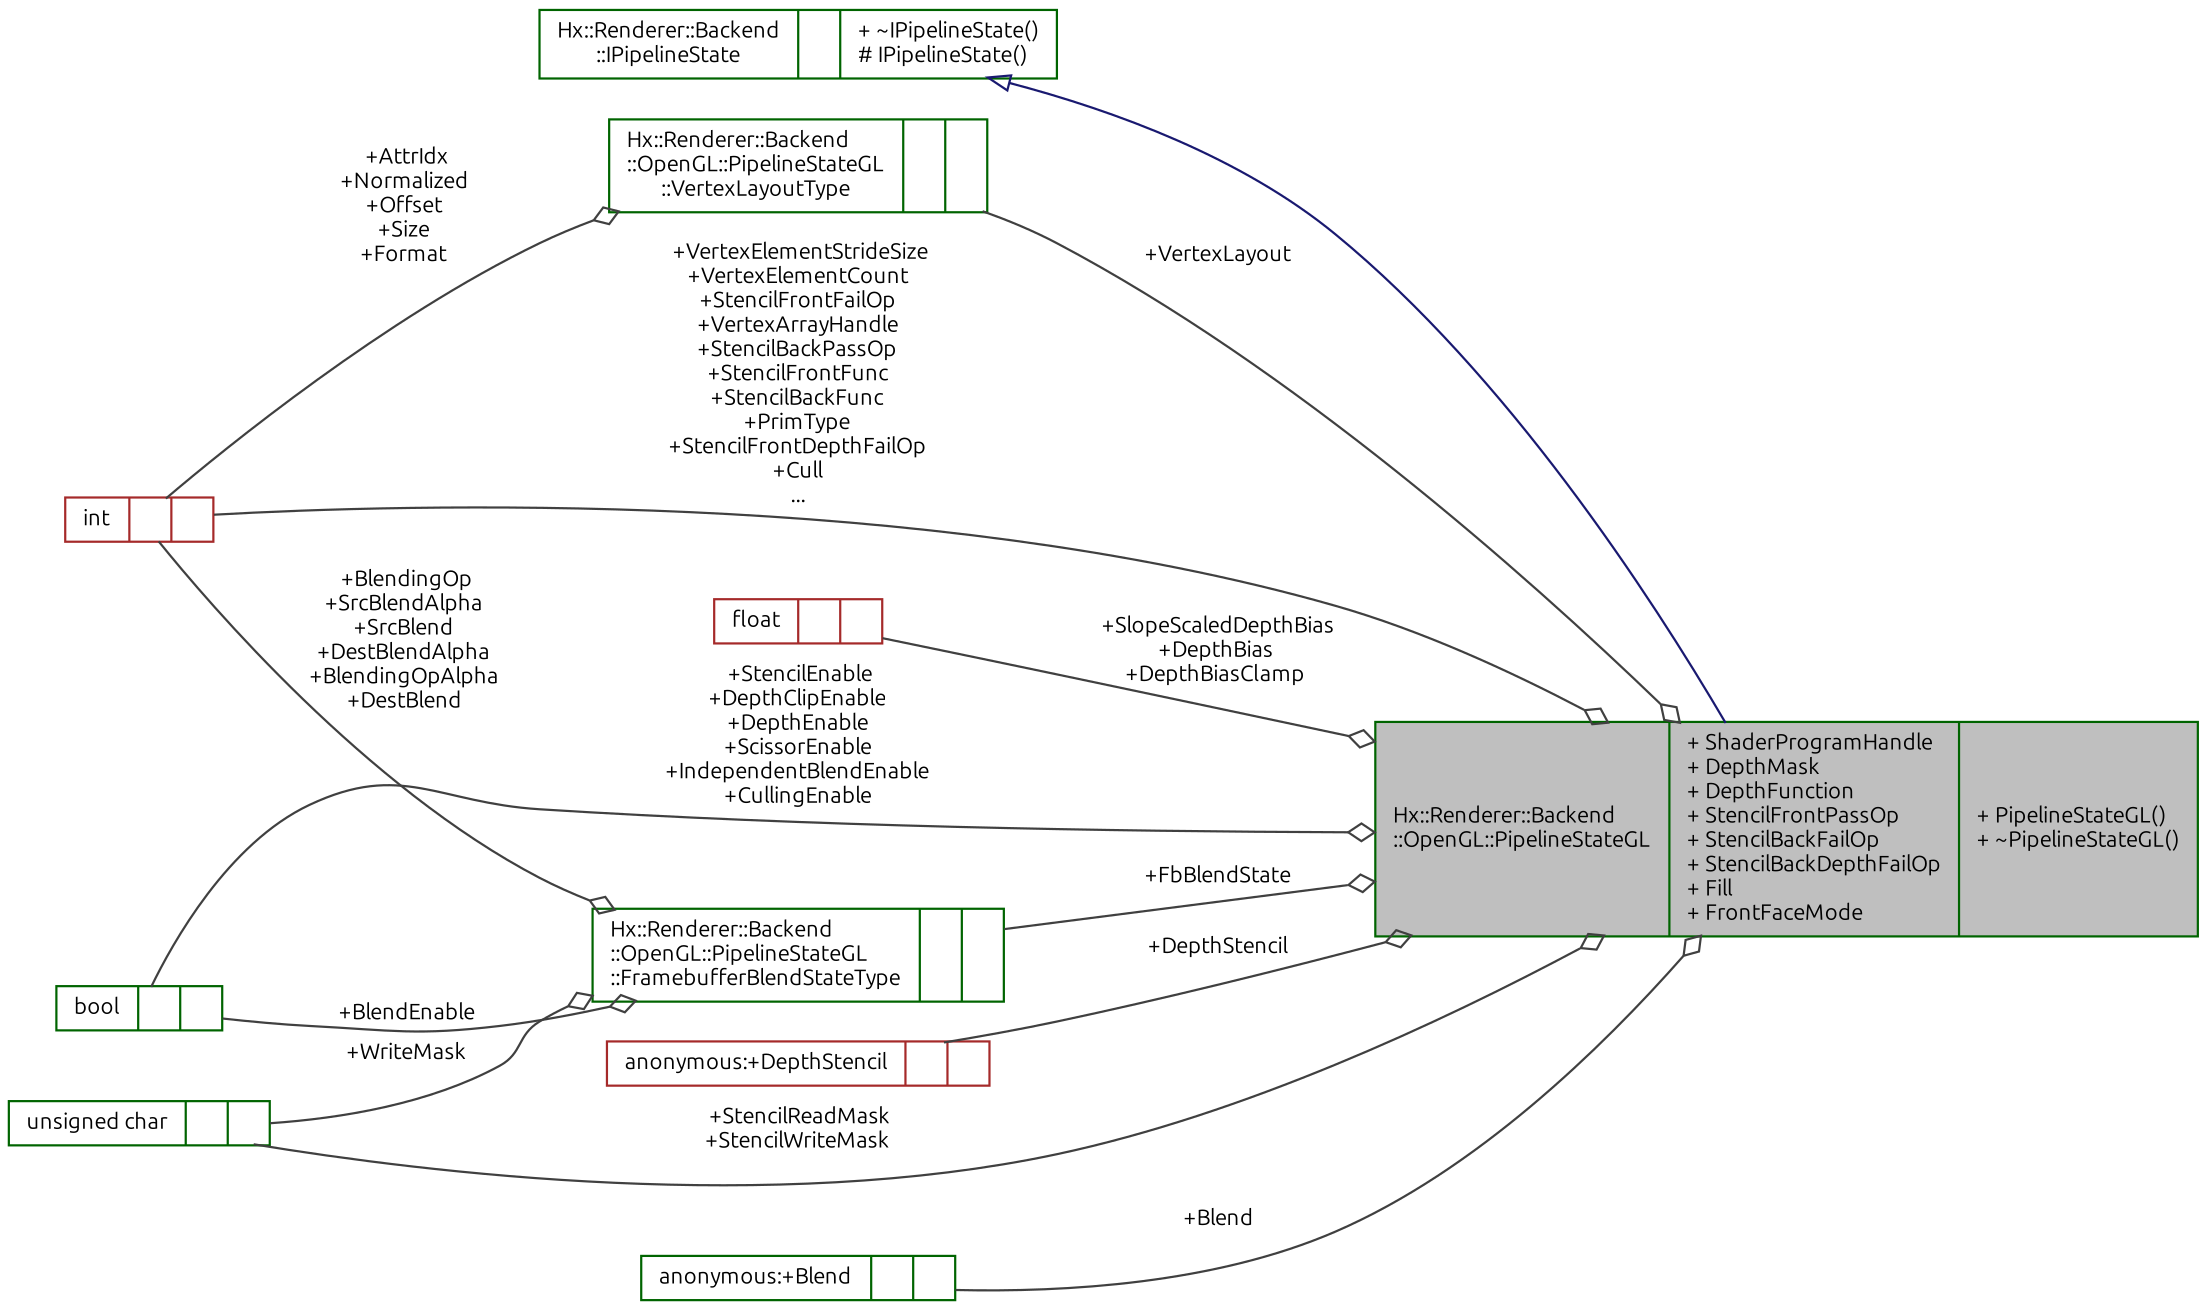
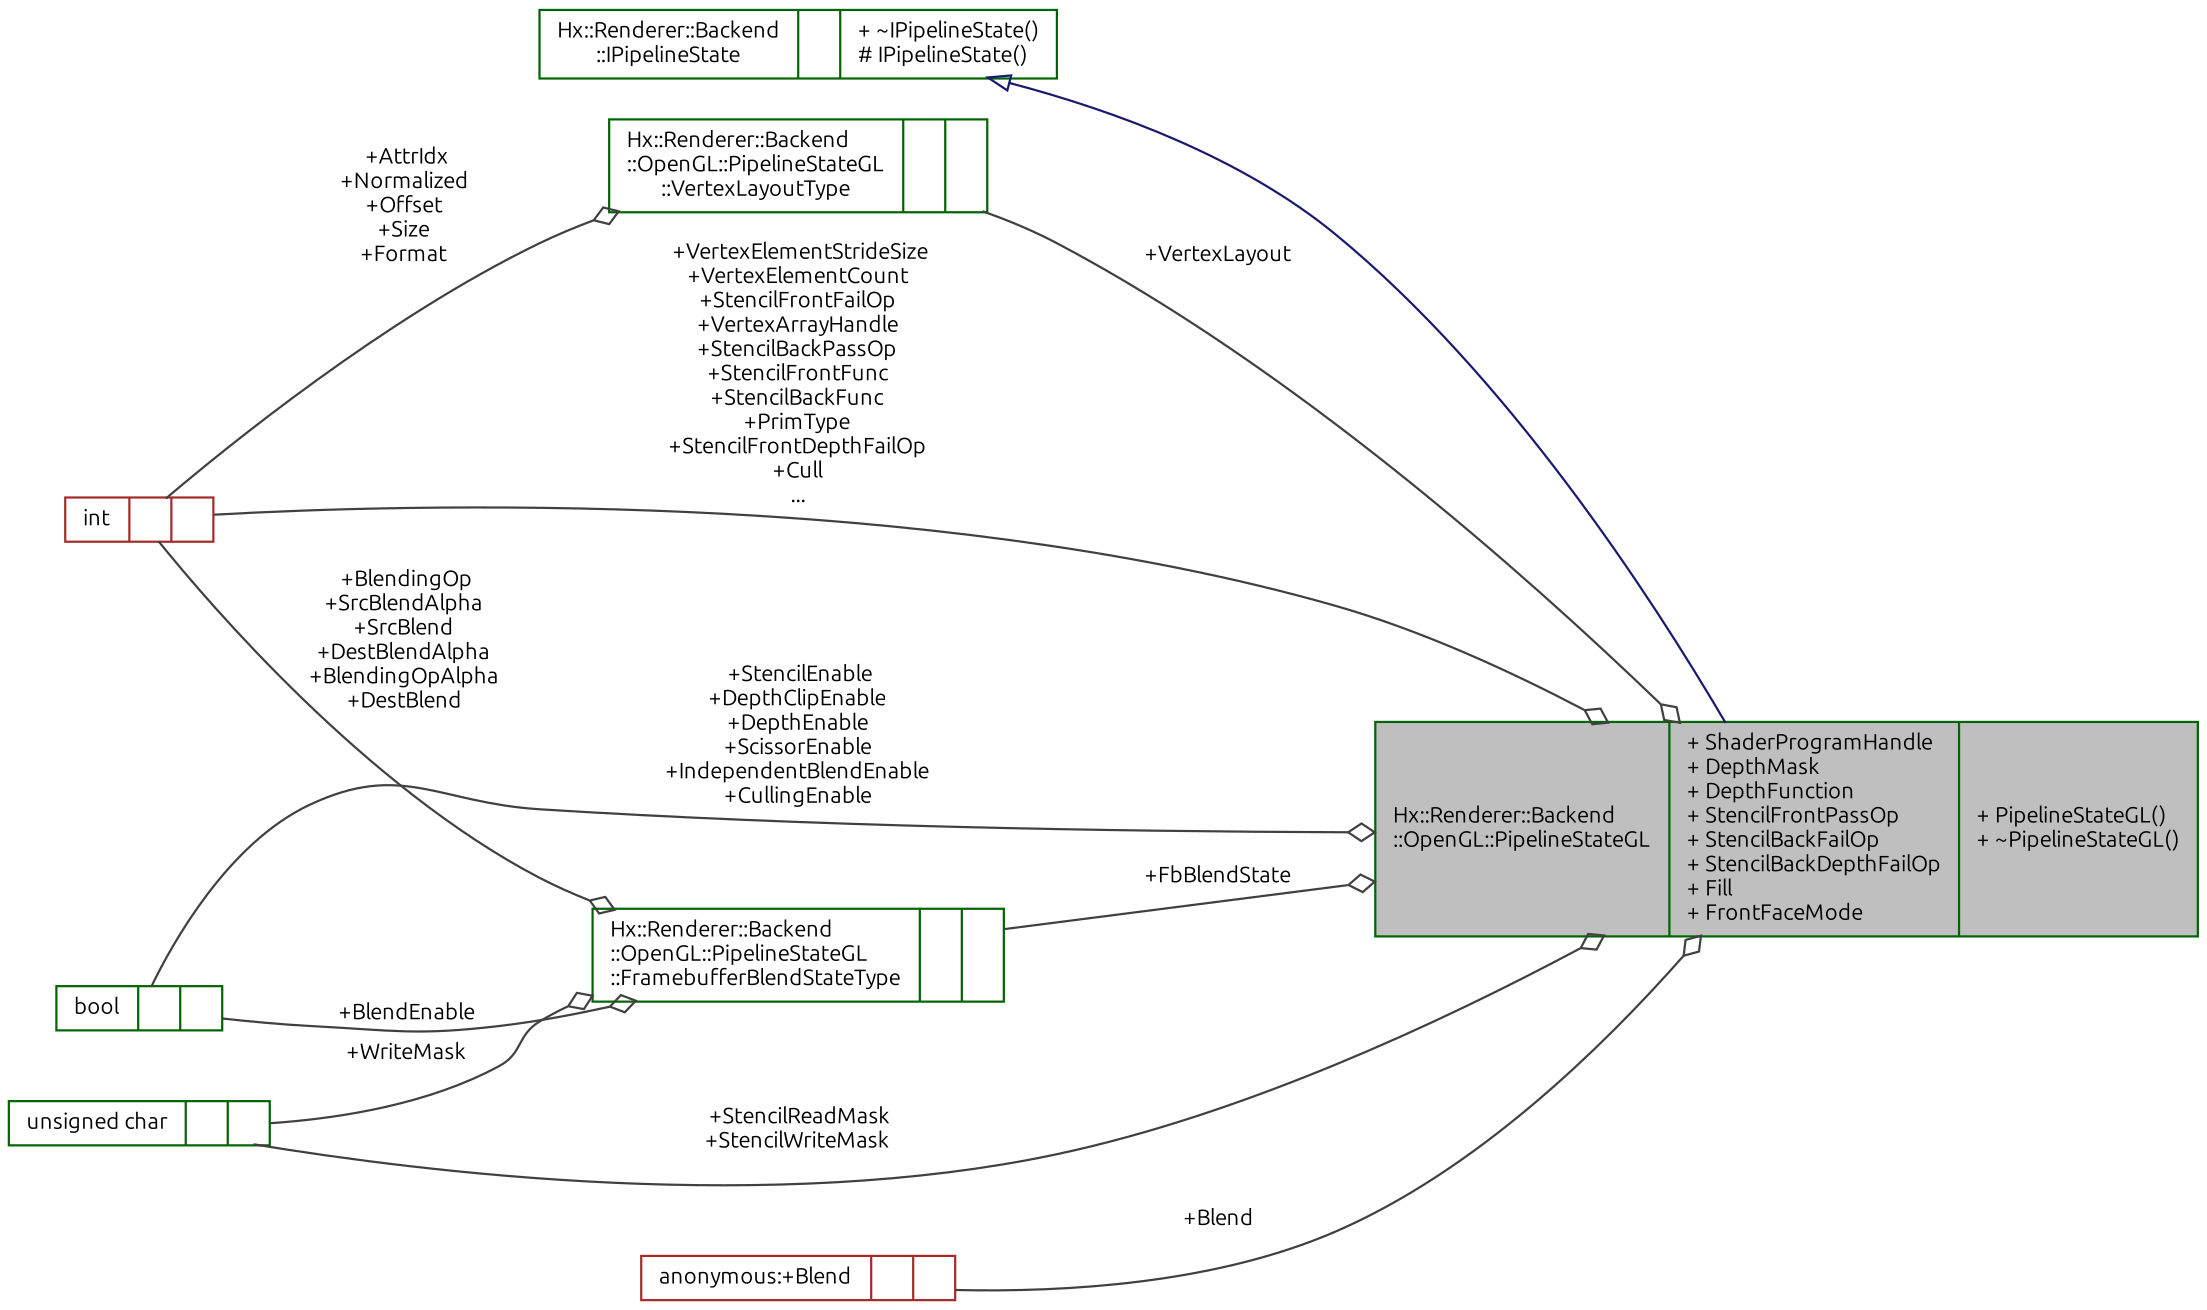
(798, 621) -> none
(798, 1064) -> none
(798, 1278) -> (798, 1278)
